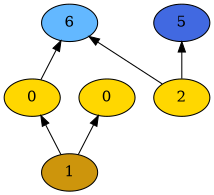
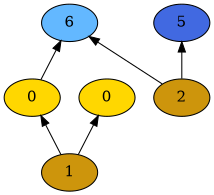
(182, 98) -> (182, 98)
